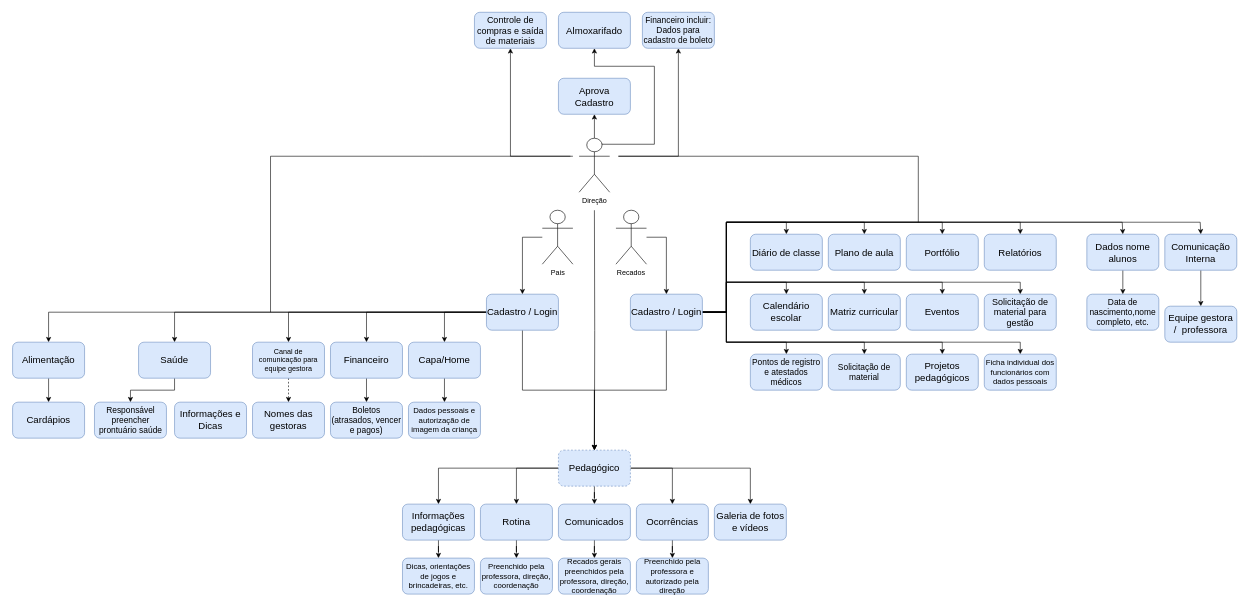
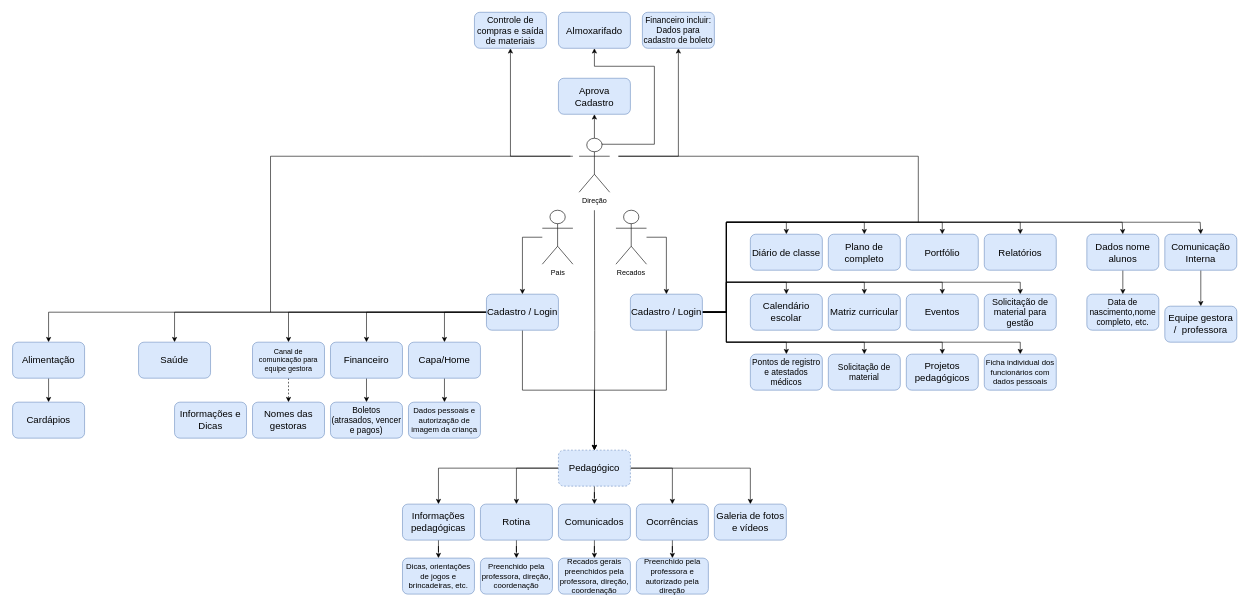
(864, 252) -> (864, 252)
(174, 385) -> none
(130, 420) -> none
